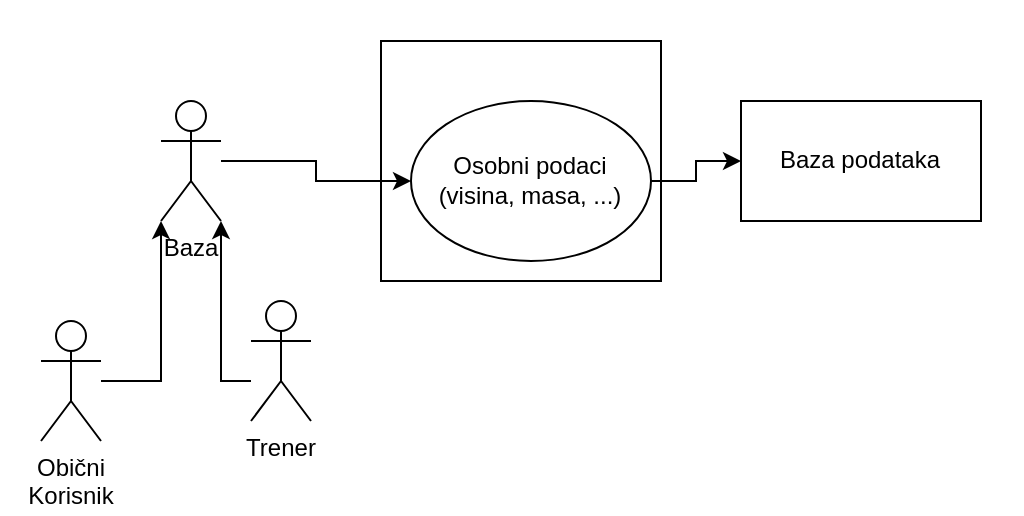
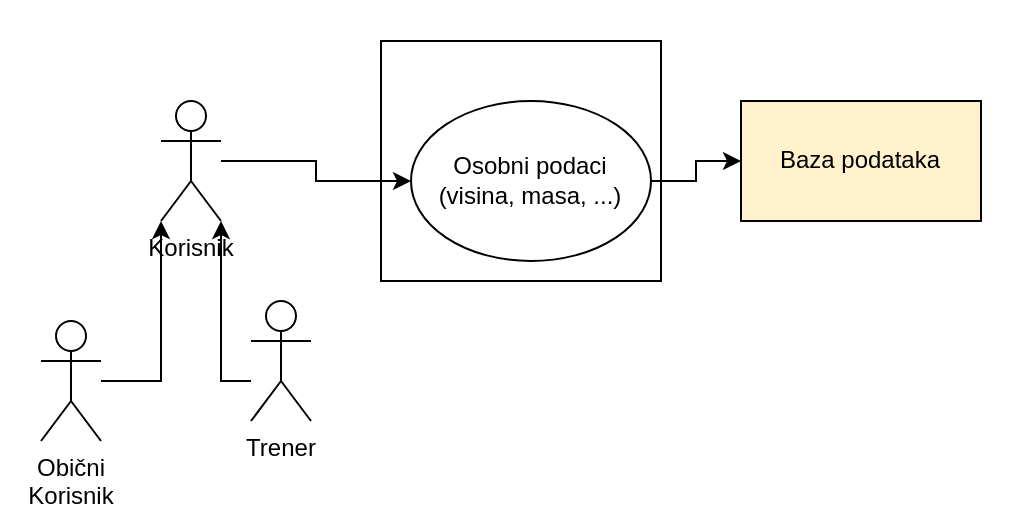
(861, 161) -> (861, 161)
(192, 249) -> (192, 249)
